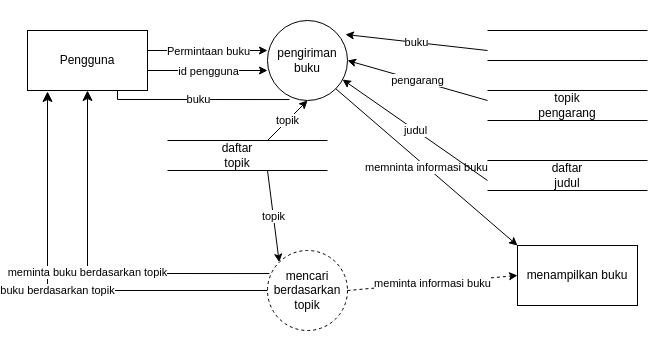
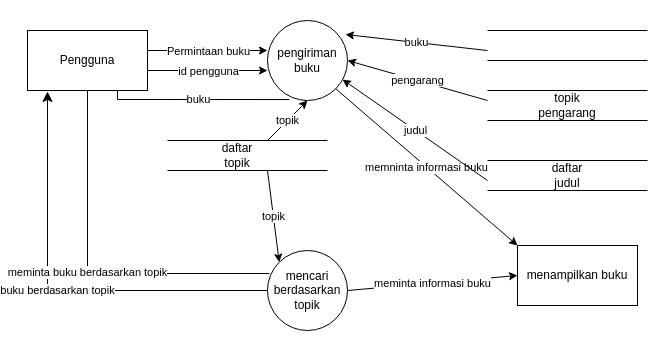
(88, 100) -> (88, 97)
(359, 289) -> (359, 289)
(308, 291) -> (308, 291)
